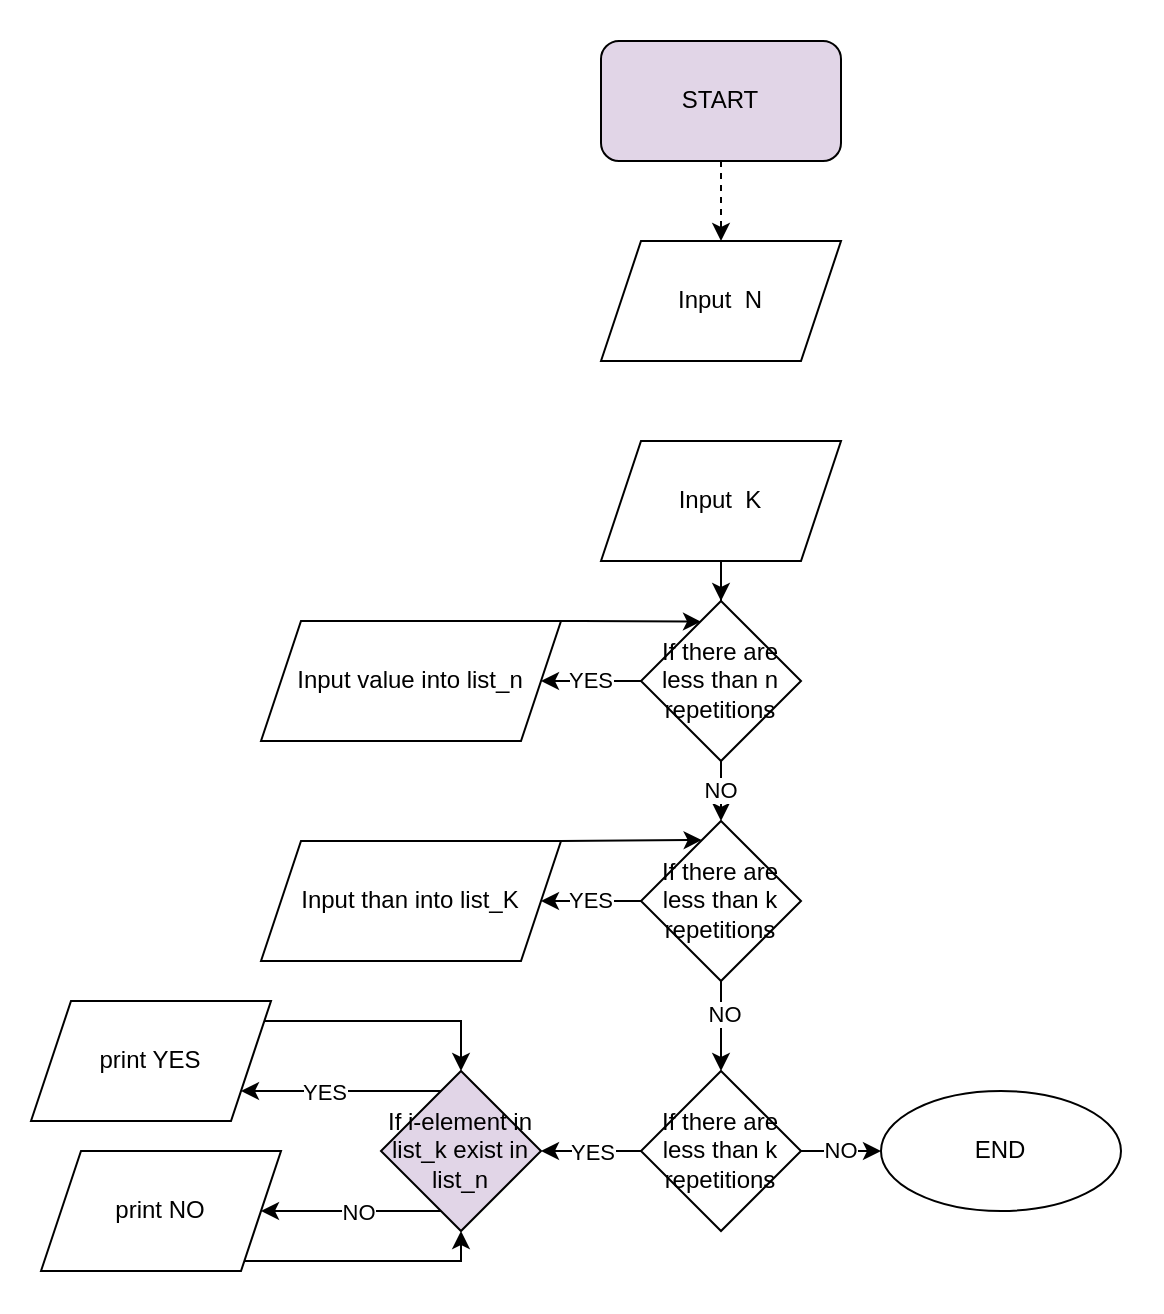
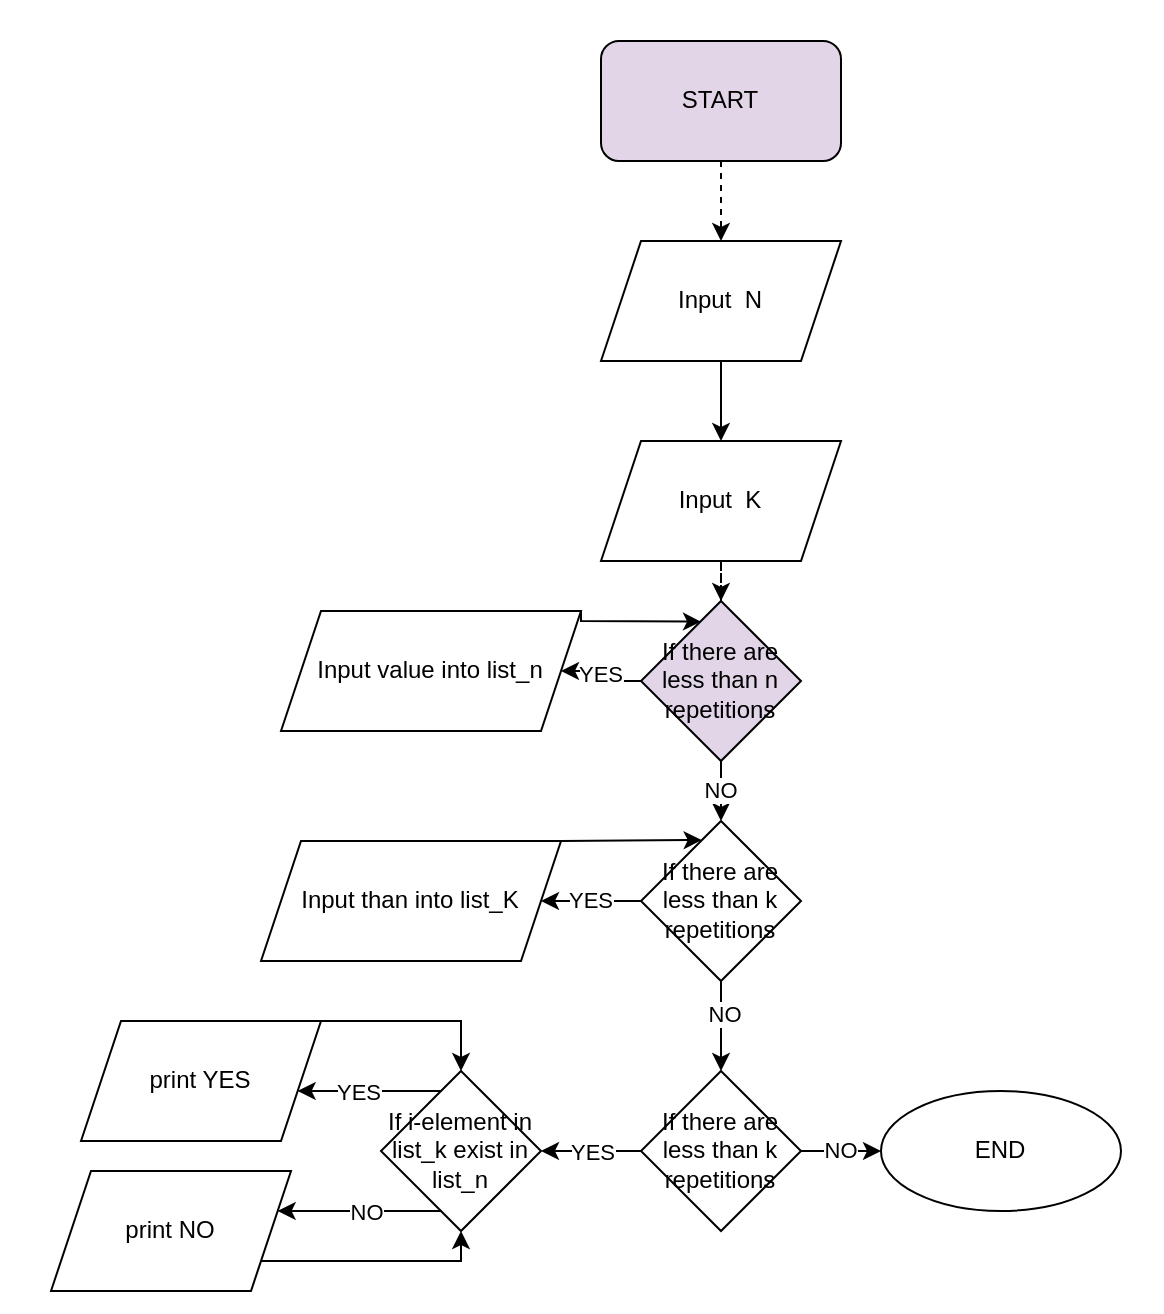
none -> (721, 394)
(721, 574) -> (721, 574)
(411, 681) -> (431, 671)
(721, 681) -> (721, 681)
(151, 1061) -> (201, 1081)
(461, 1151) -> (461, 1151)
(161, 1211) -> (171, 1231)
